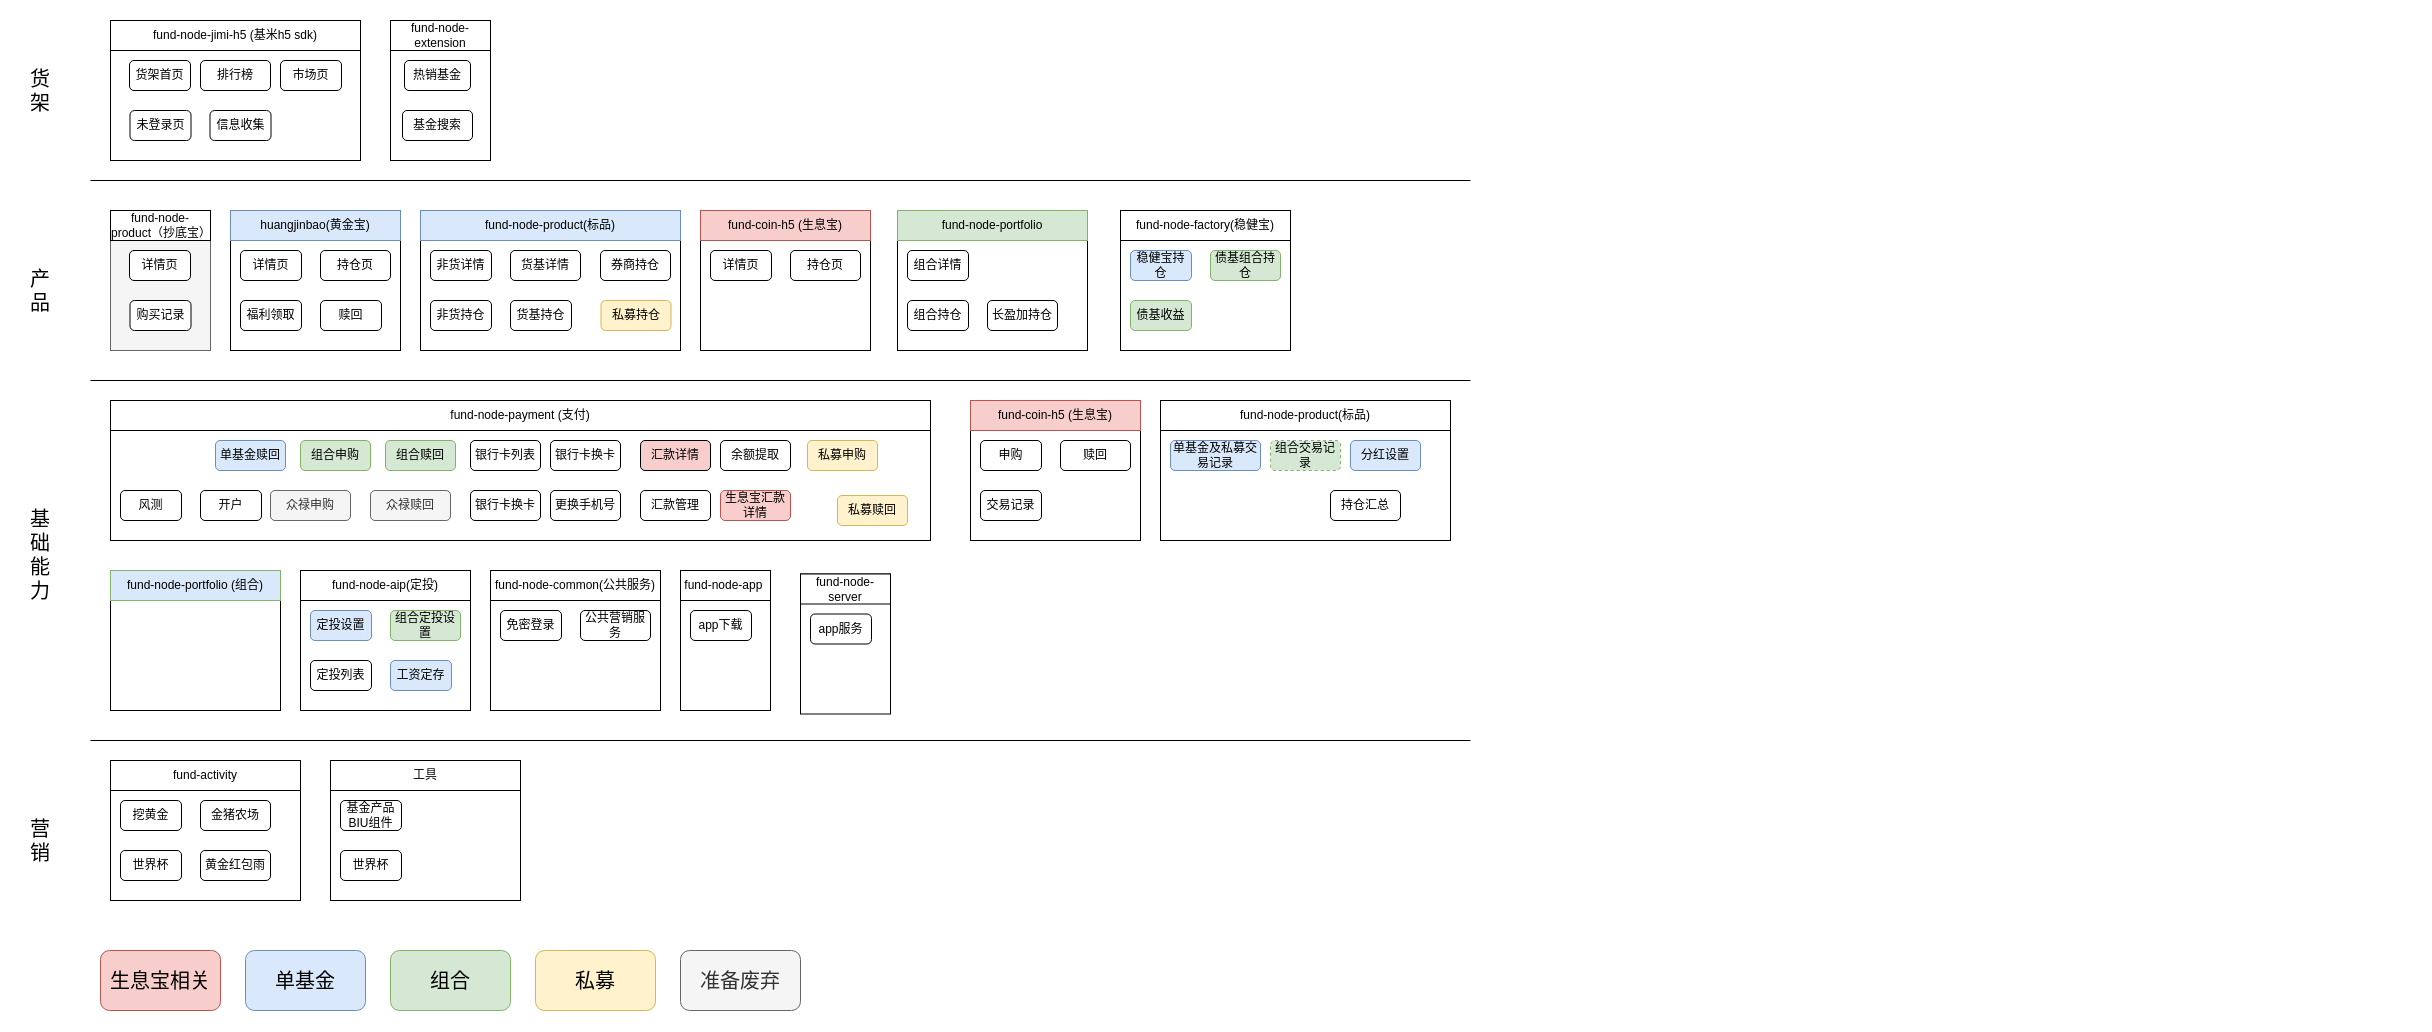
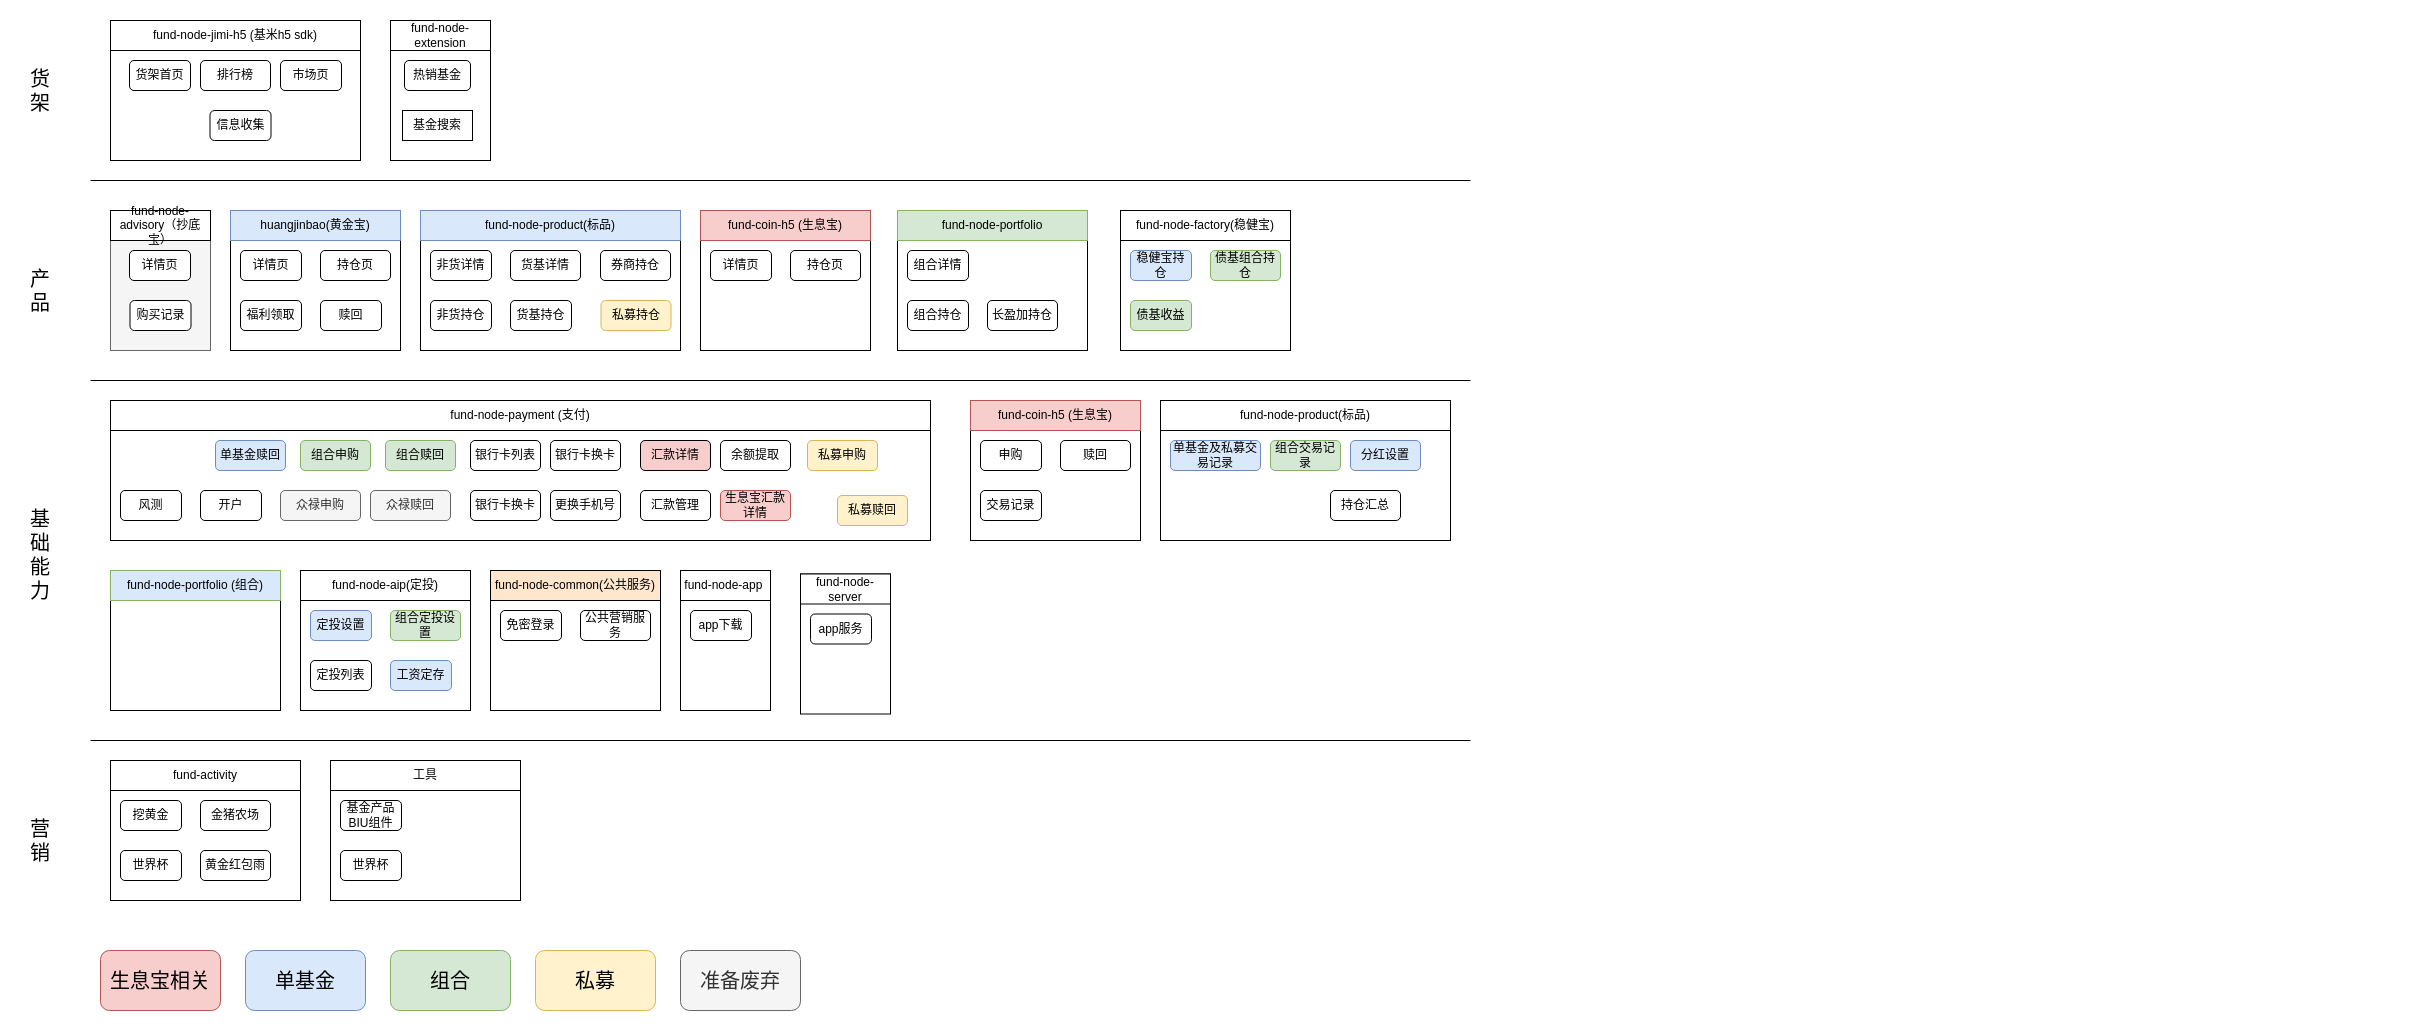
(161, 126) -> none
(438, 126) -> (438, 126)
(161, 226) -> (161, 226)
(1306, 456) -> (1306, 456)
(311, 506) -> (321, 506)
(576, 586) -> (576, 586)
